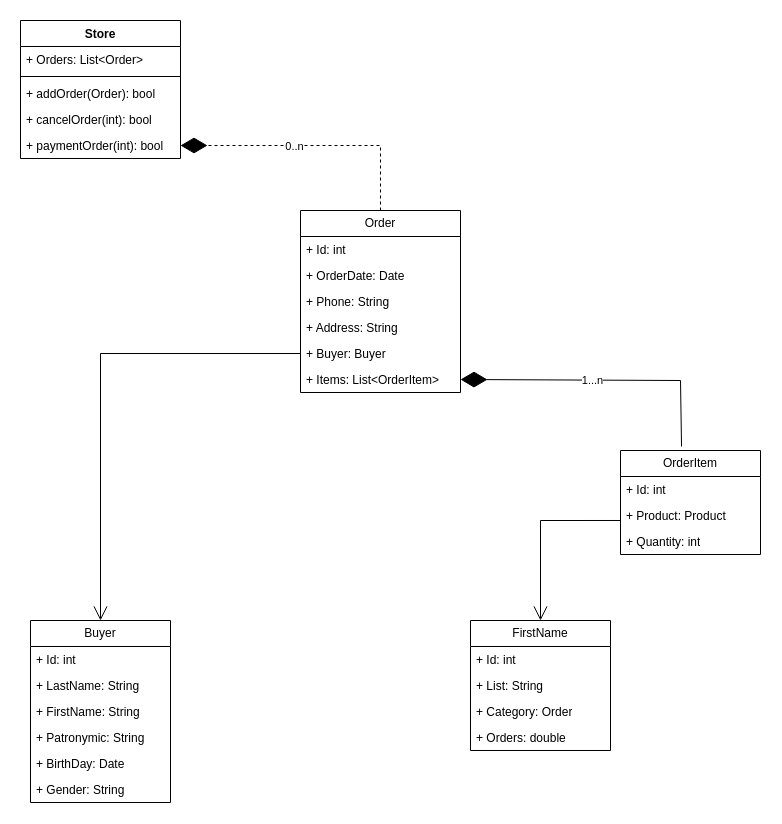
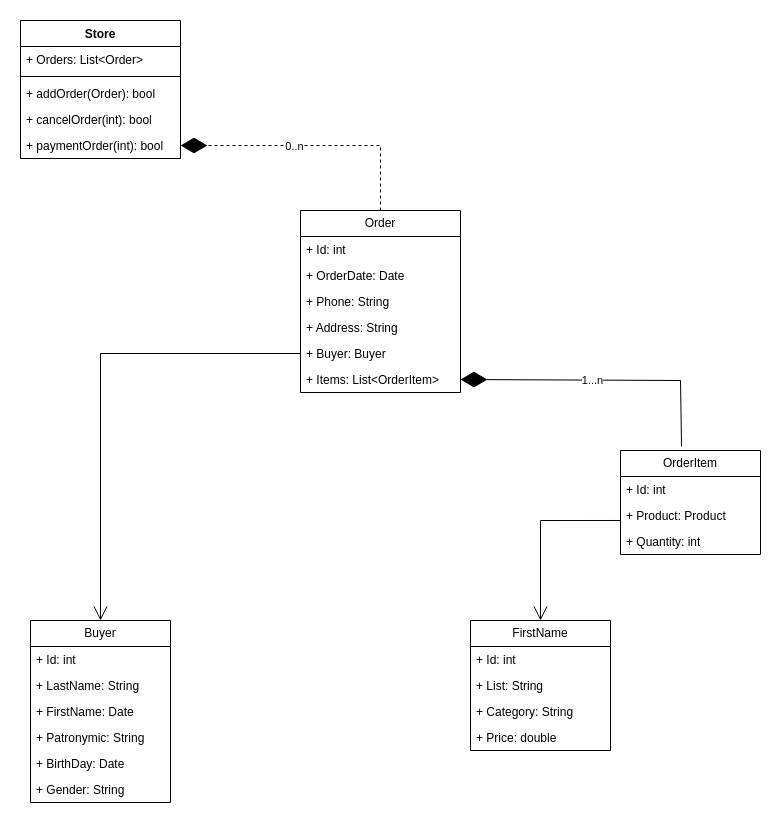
(93, 713) -> (87, 713)
(529, 713) -> (531, 713)
(524, 739) -> (519, 739)
